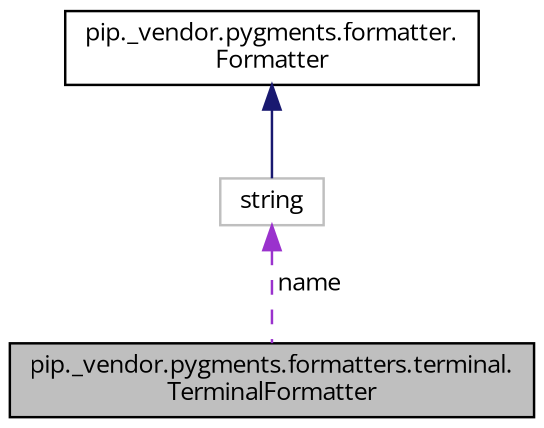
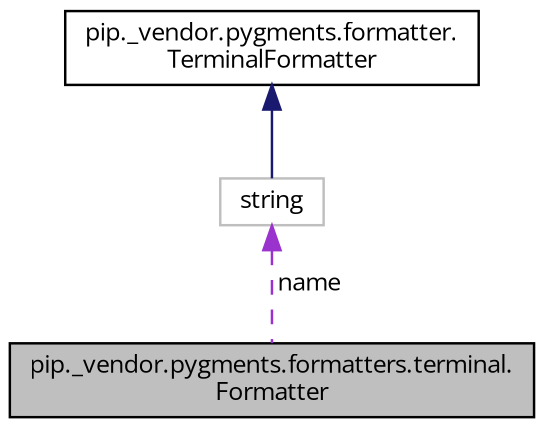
(272, 48) -> (272, 48)
(272, 380) -> (272, 380)
